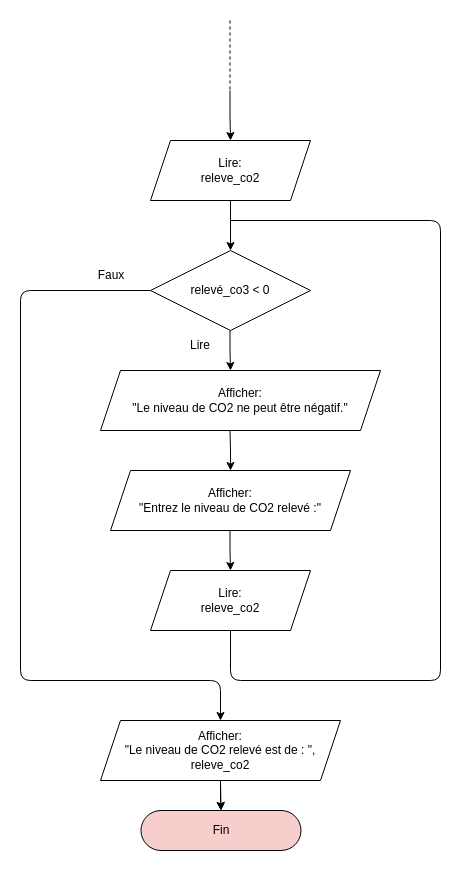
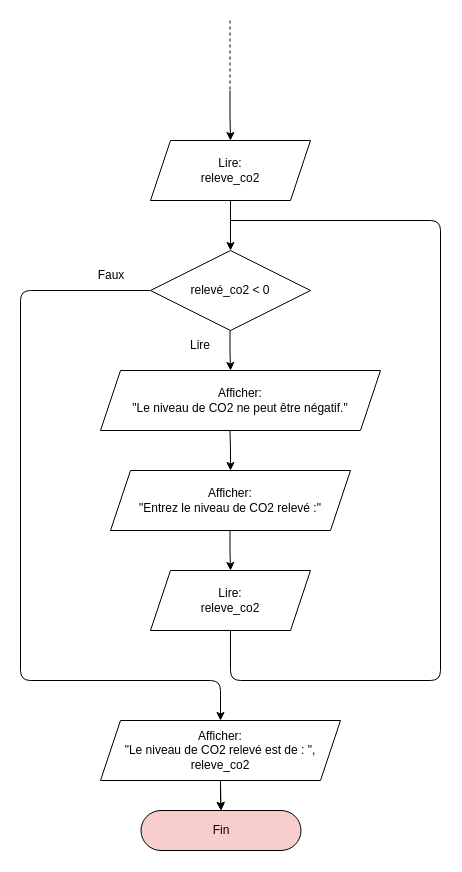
(231, 291) -> (231, 291)
